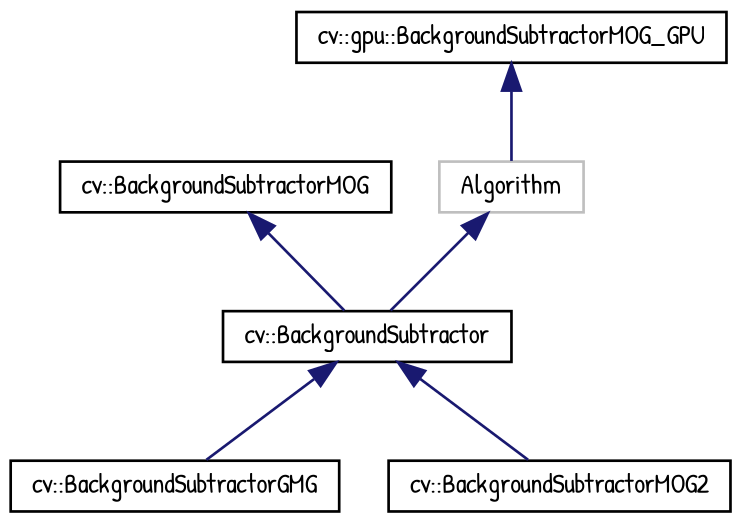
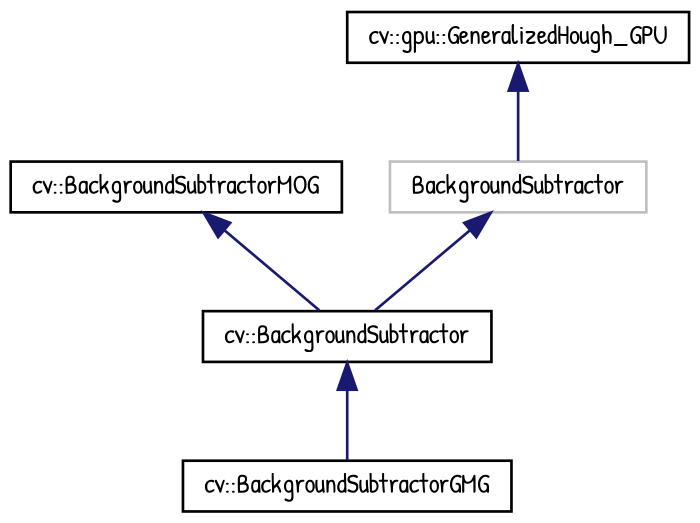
(511, 37) -> (518, 37)
(511, 187) -> (518, 187)
(560, 486) -> none
